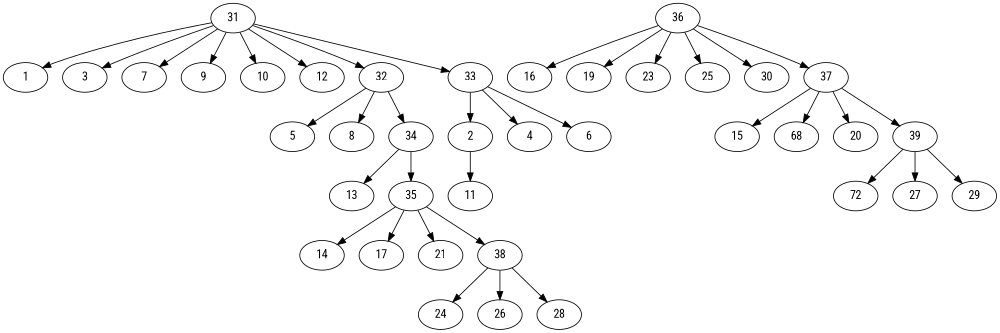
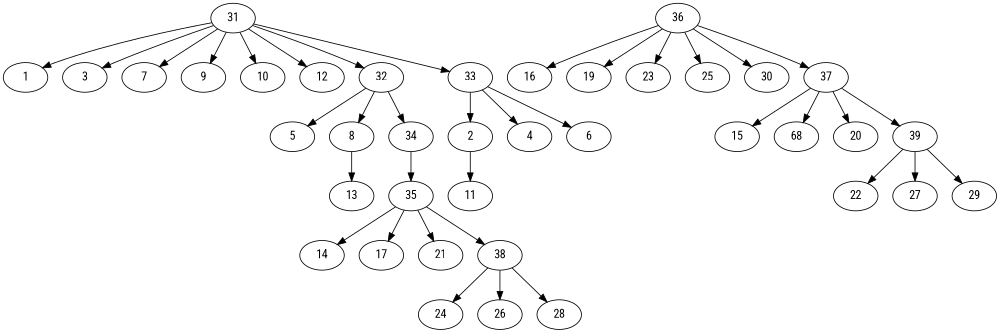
(384, 163) -> (352, 162)
(856, 196) -> (856, 196)
